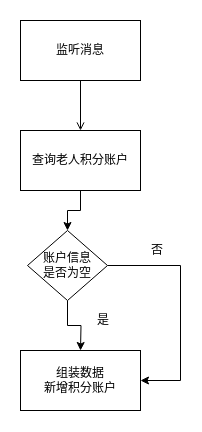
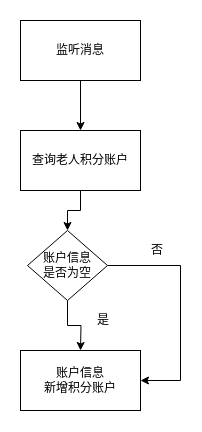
(81, 124) -> (81, 122)
(81, 381) -> (81, 381)
